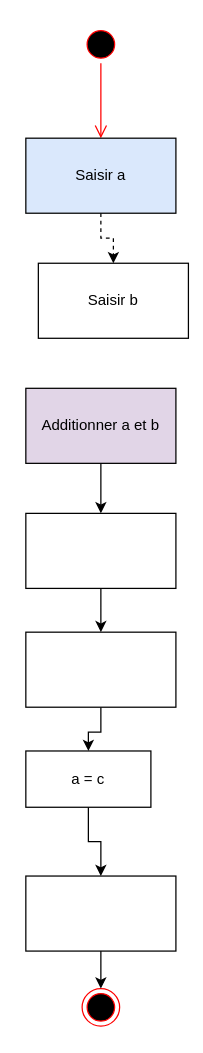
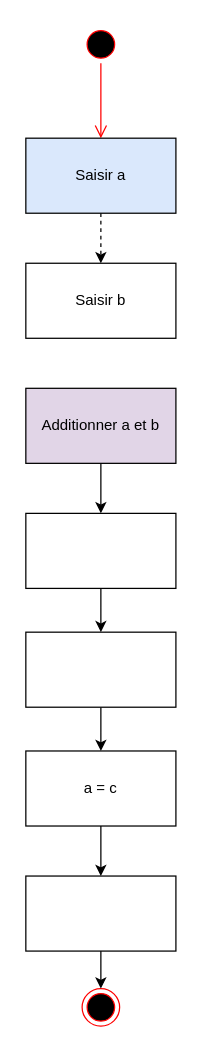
(113, 301) -> (101, 301)
(88, 779) -> (101, 788)
